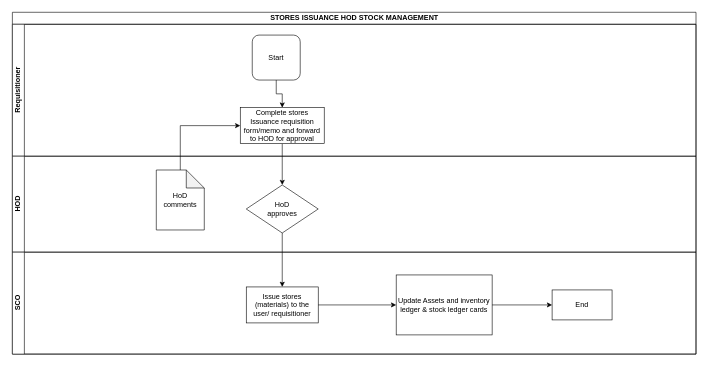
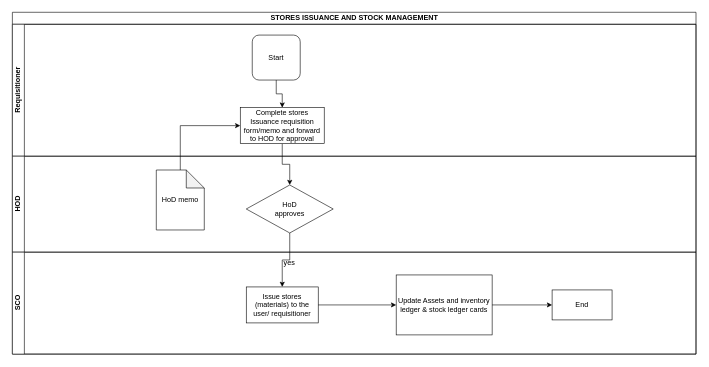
(355, 18) -> (355, 18)
(180, 200) -> (180, 200)
(282, 209) -> (290, 209)
none -> (290, 263)
